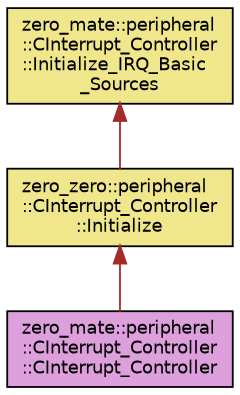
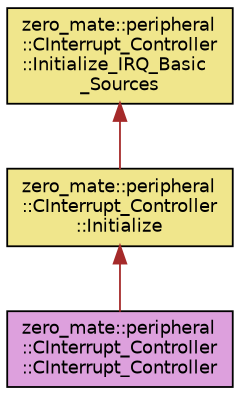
(120, 207) -> (120, 207)
